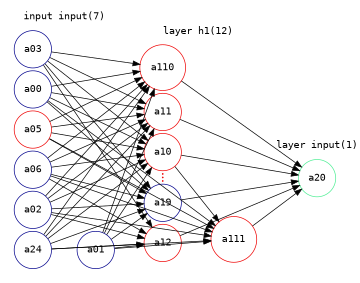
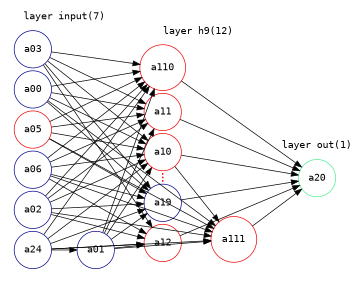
(64, 17) -> (64, 17)
(198, 31) -> (198, 31)
(317, 145) -> (317, 145)
(85, 194) -> (61, 250)
